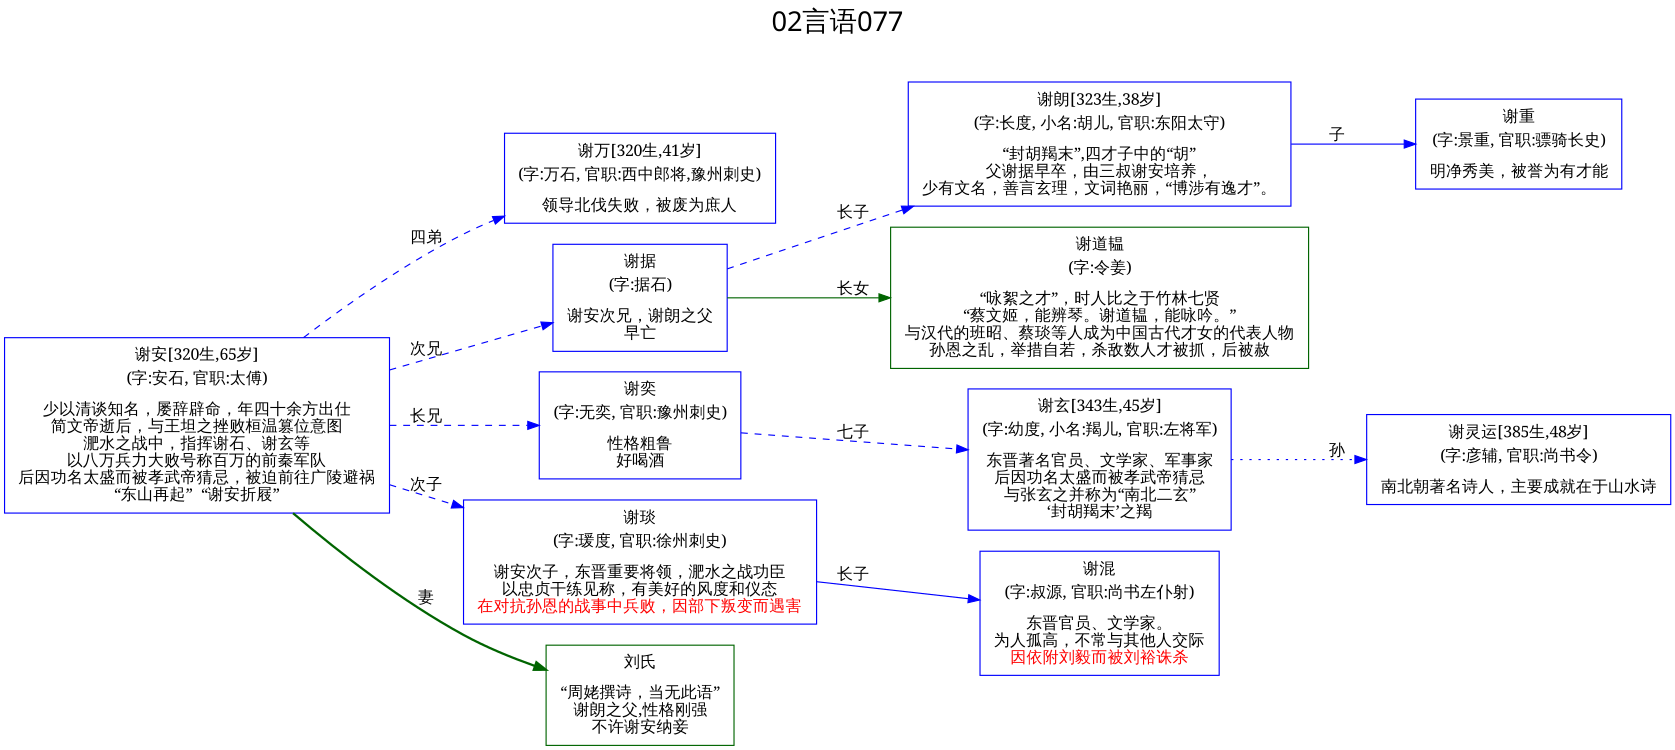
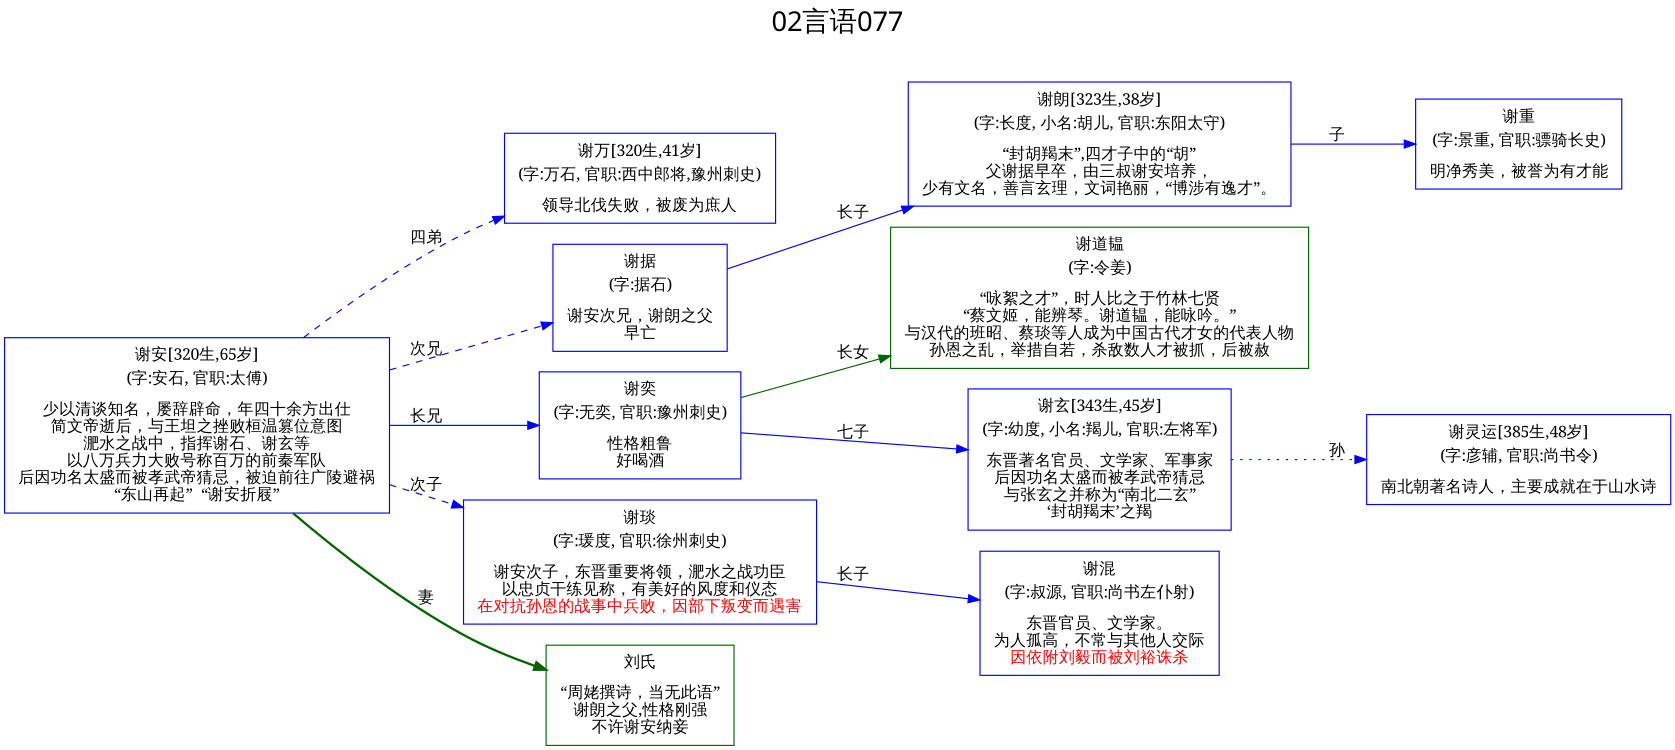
(815, 239) -> (815, 239)
(803, 298) -> (810, 378)
(459, 425) -> (459, 425)
(849, 441) -> (849, 441)
